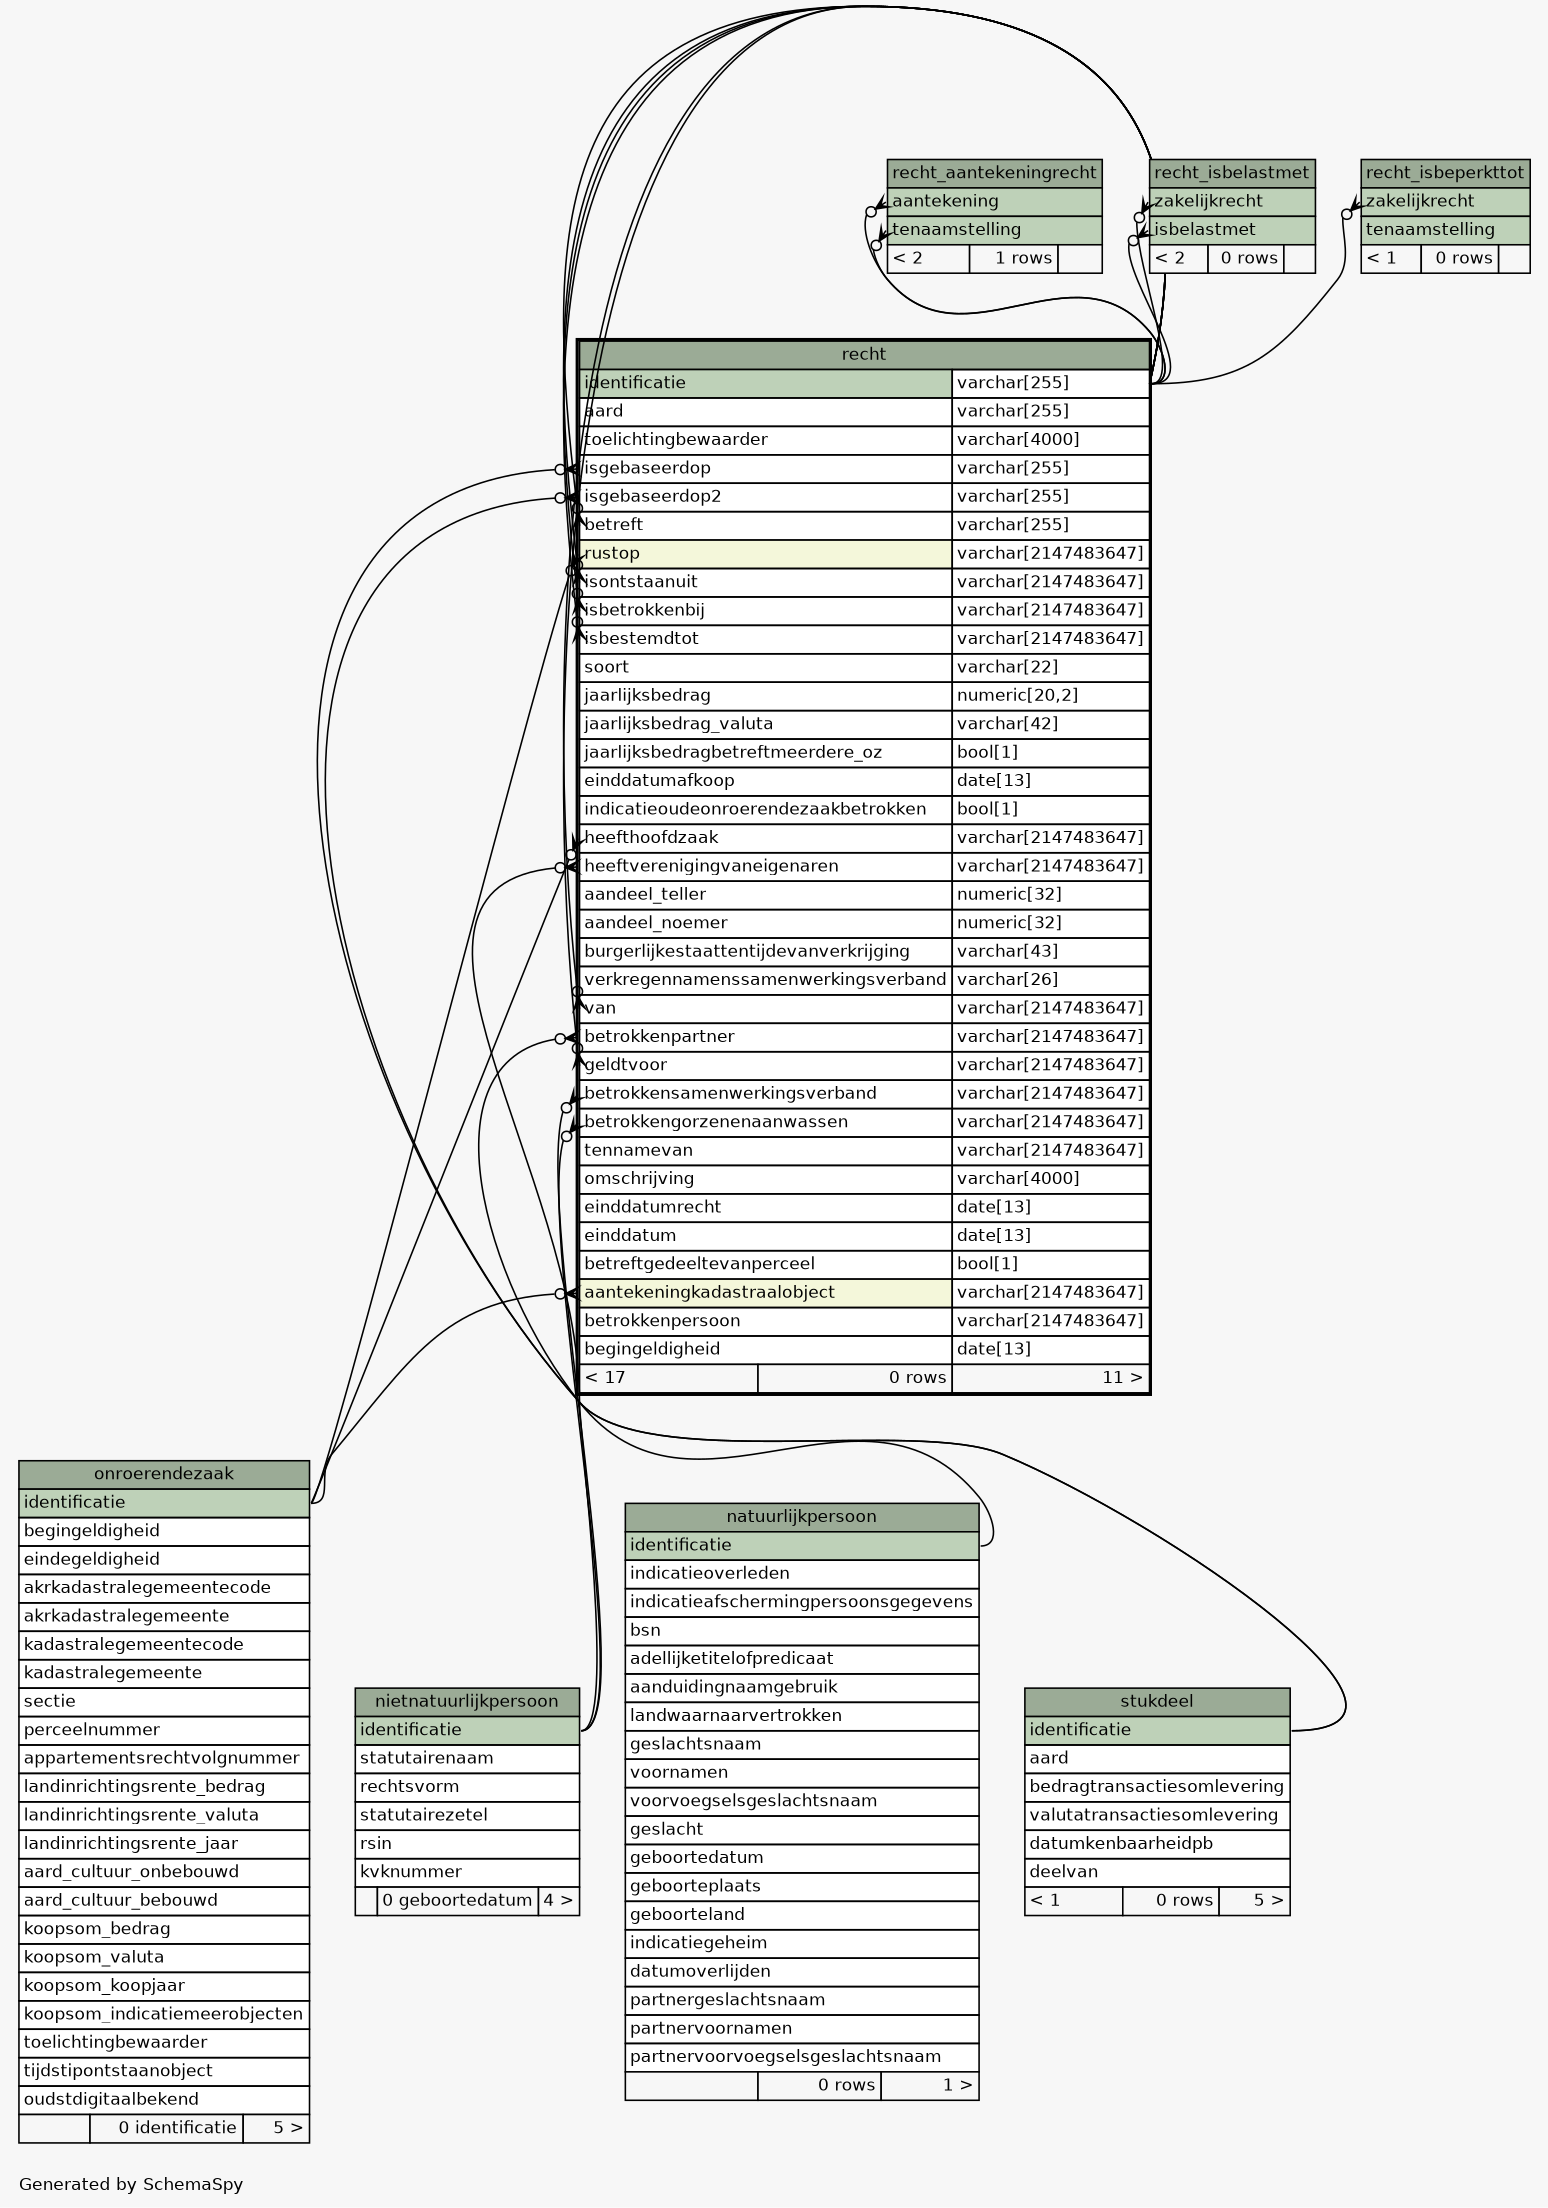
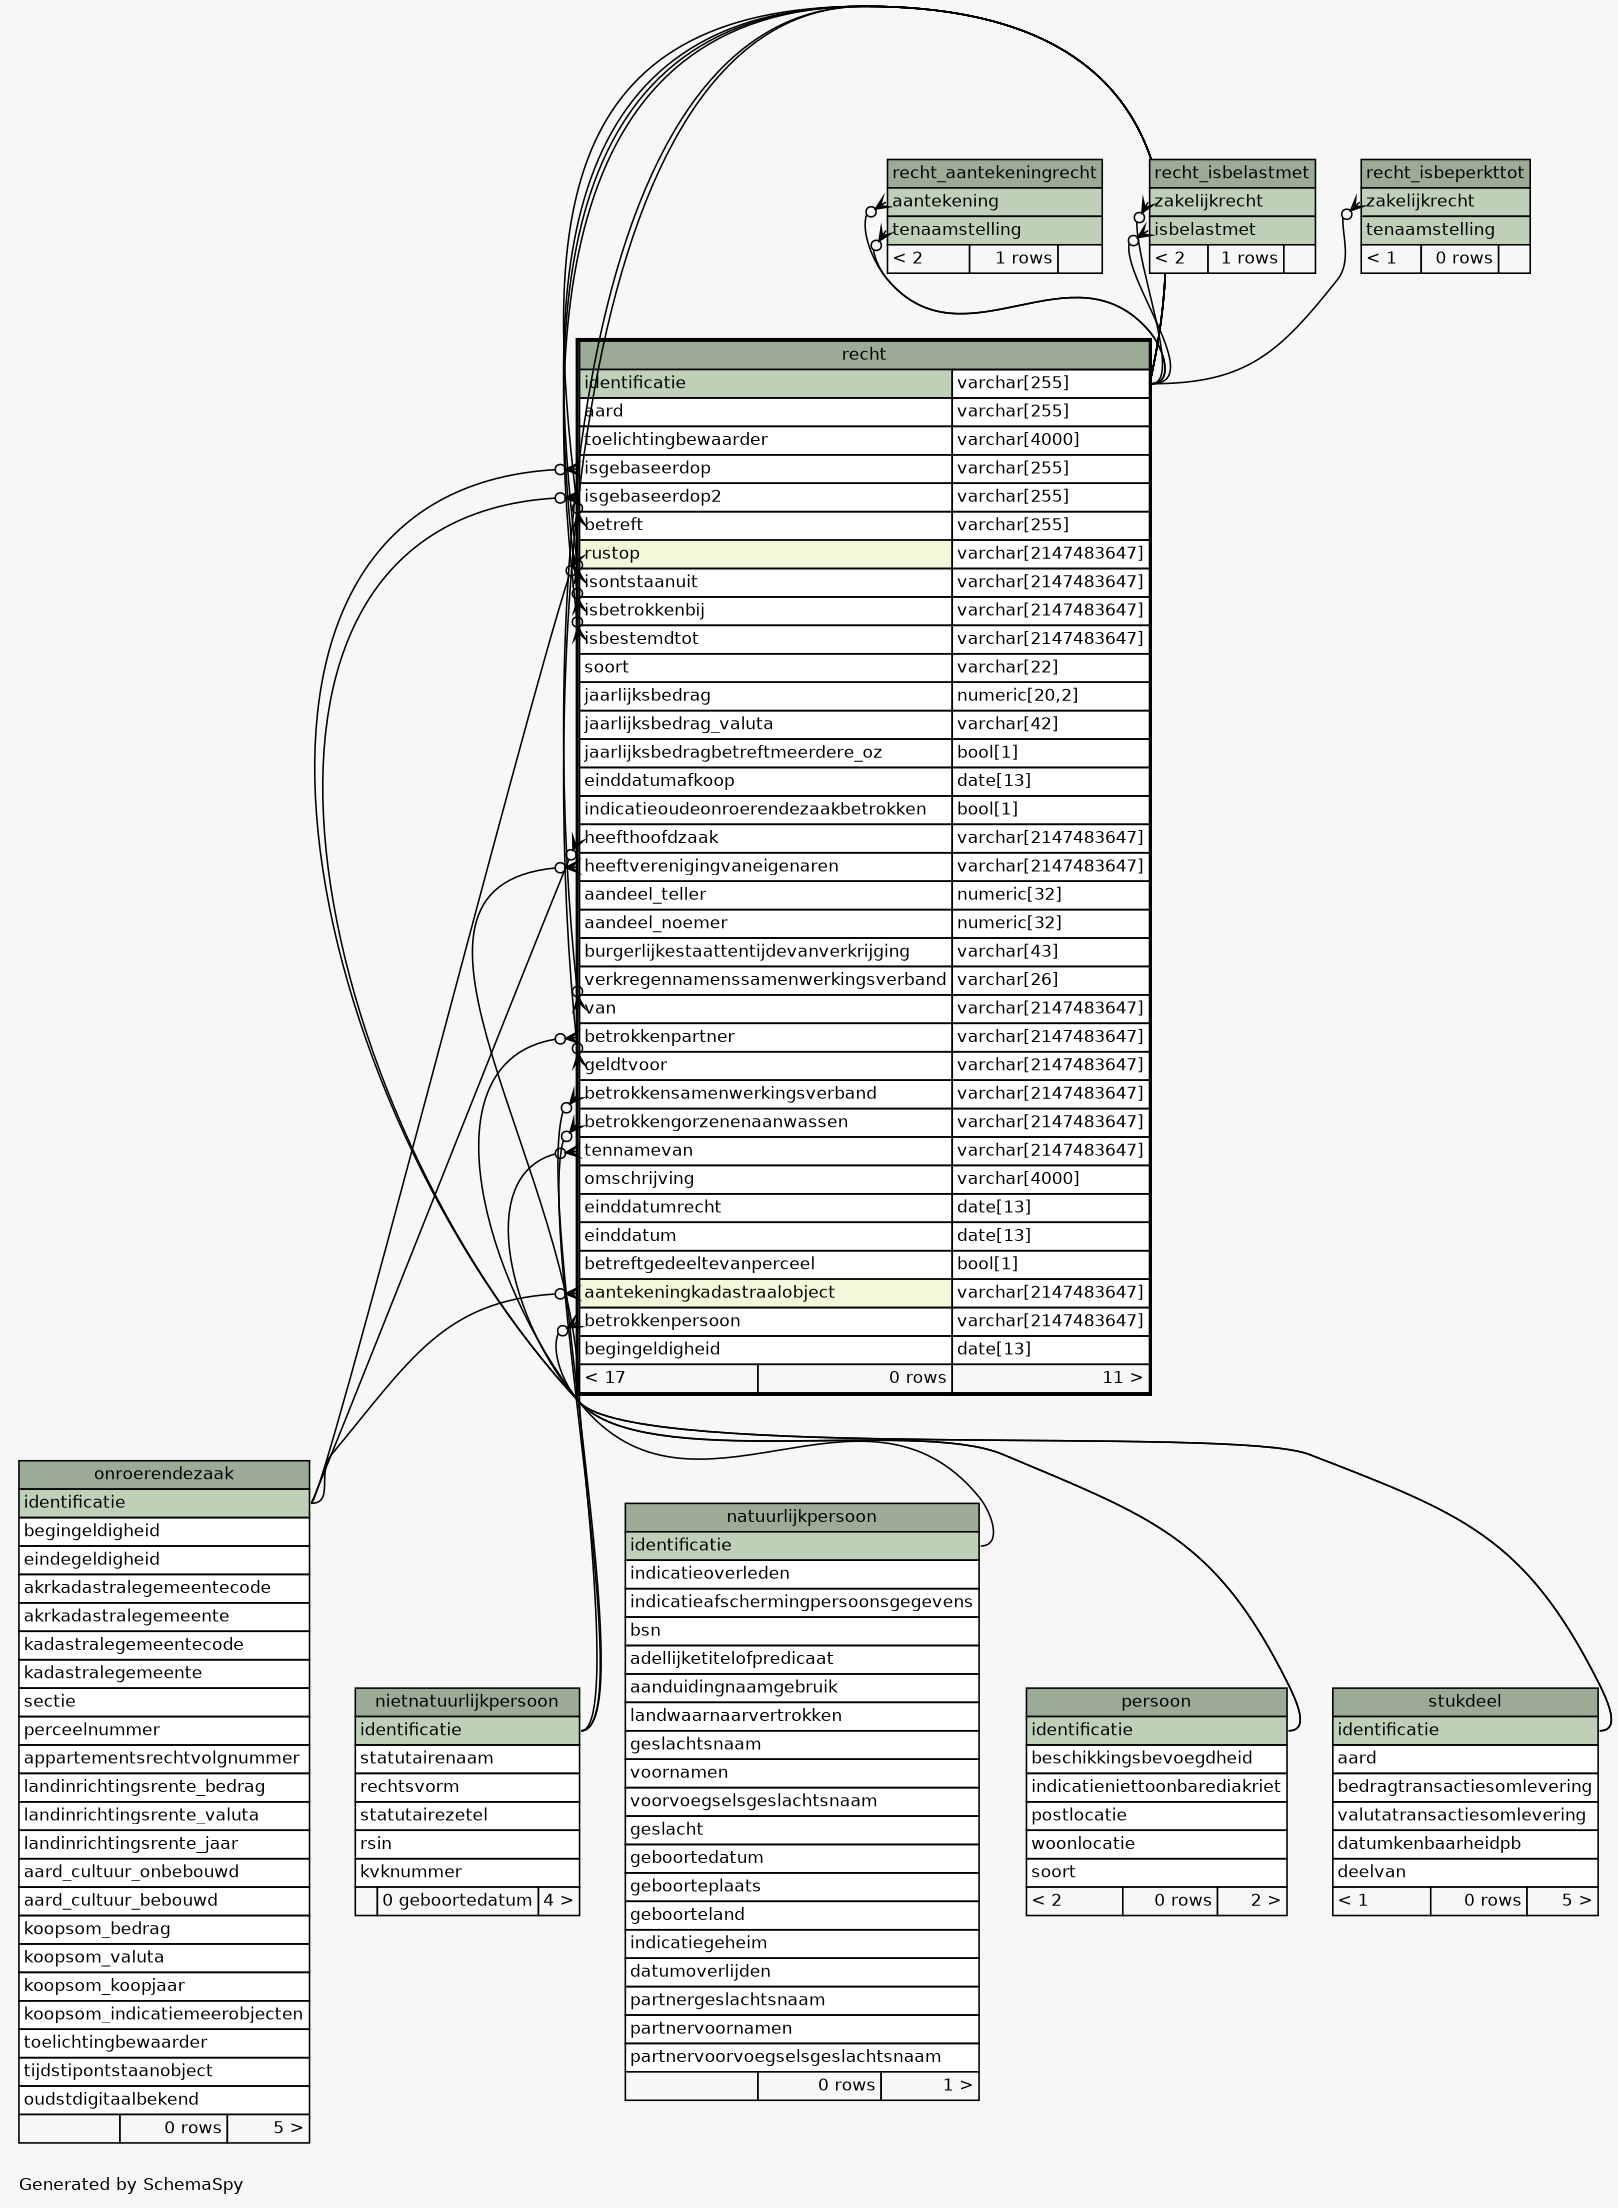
(1250, 258) -> (1250, 258)
none -> (1156, 1802)
(178, 2128) -> (193, 2128)
